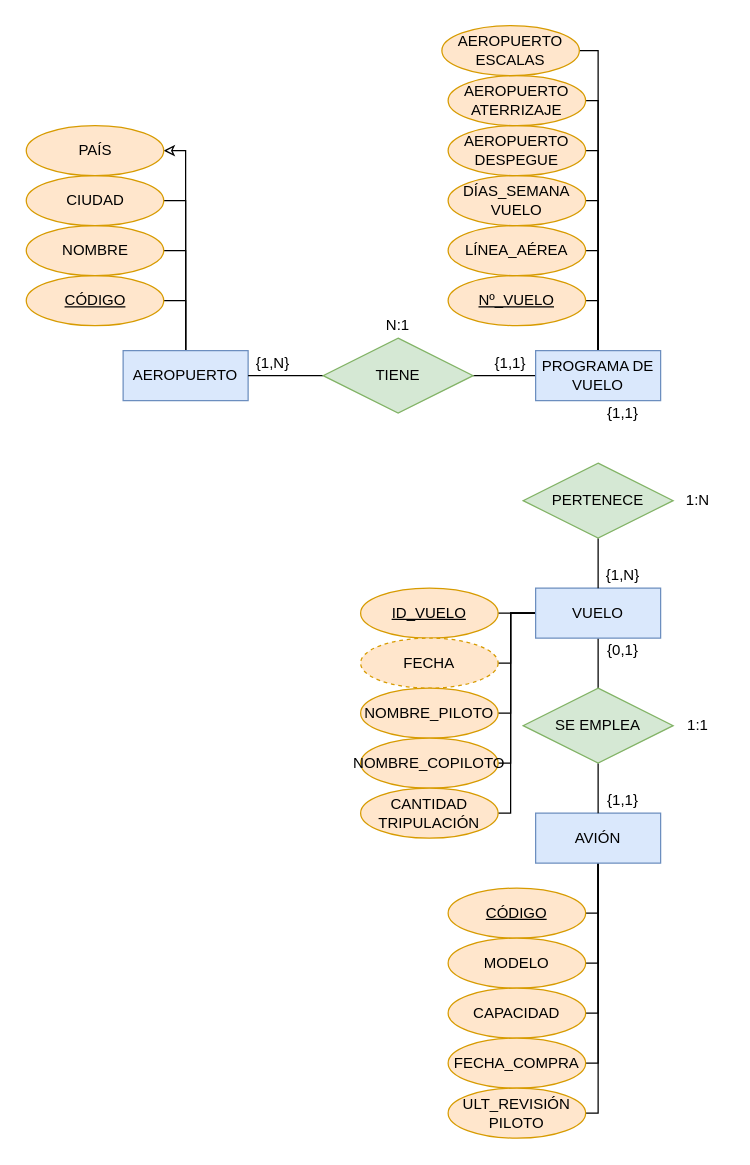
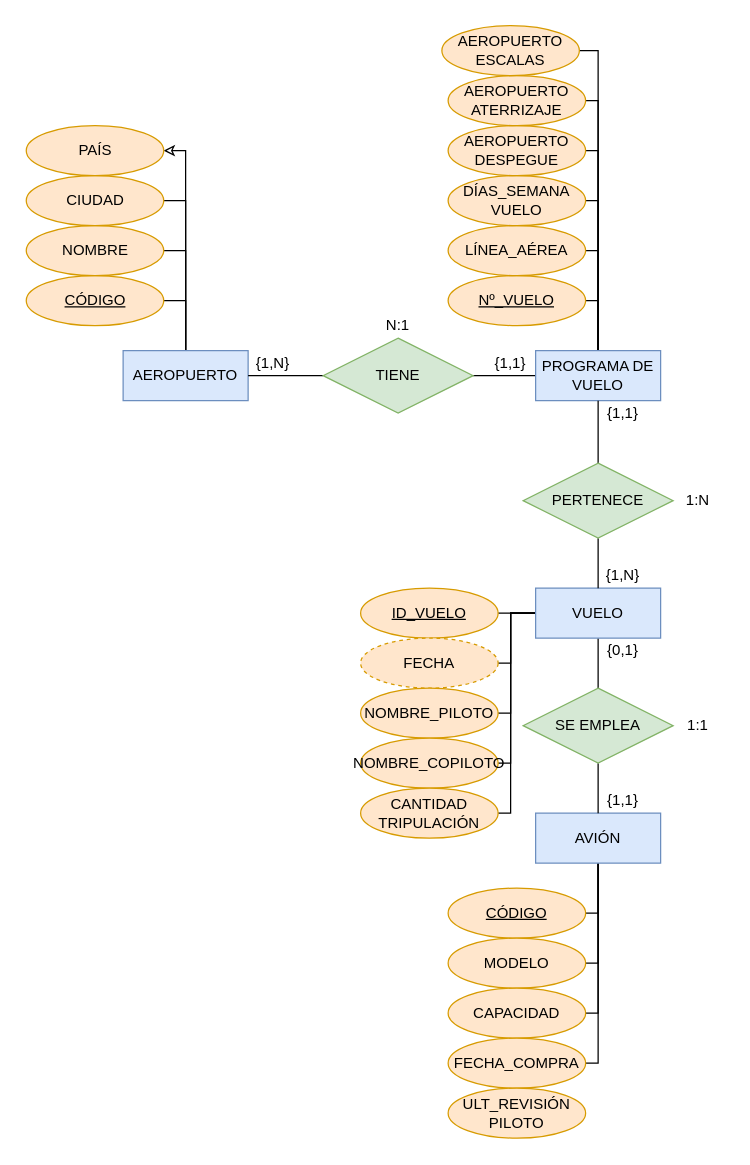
none -> (598, 432)
(598, 1095) -> none
